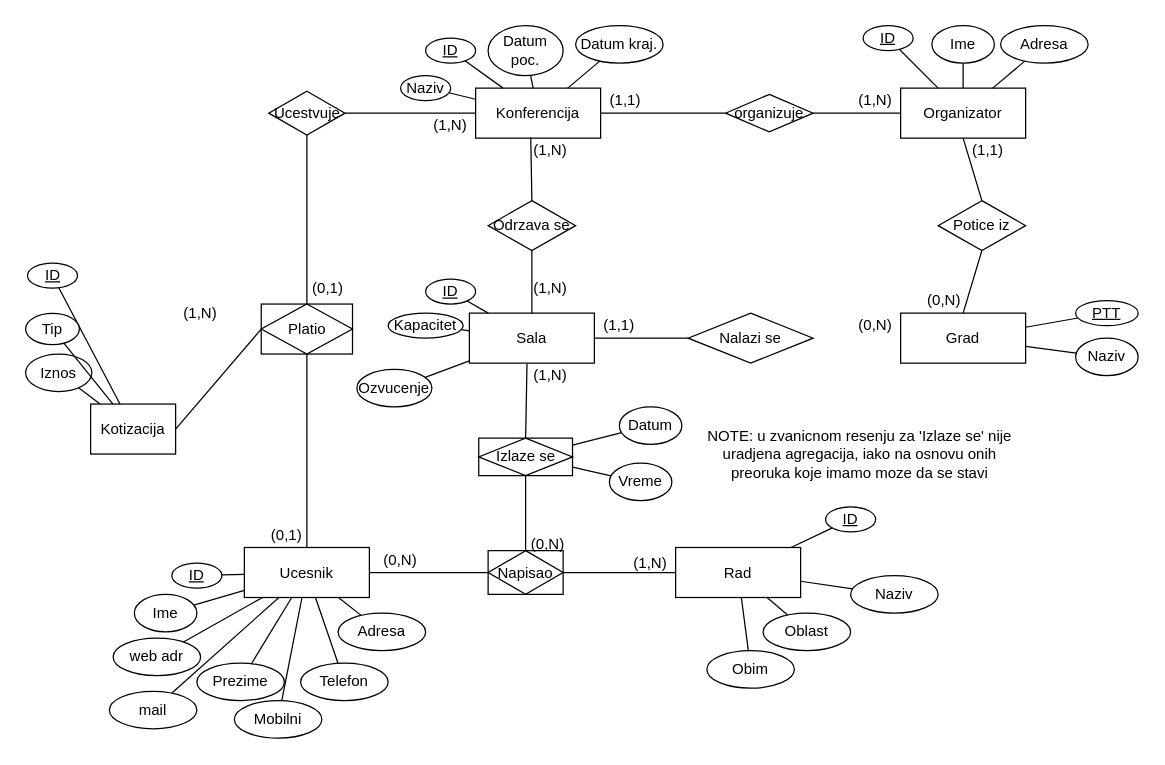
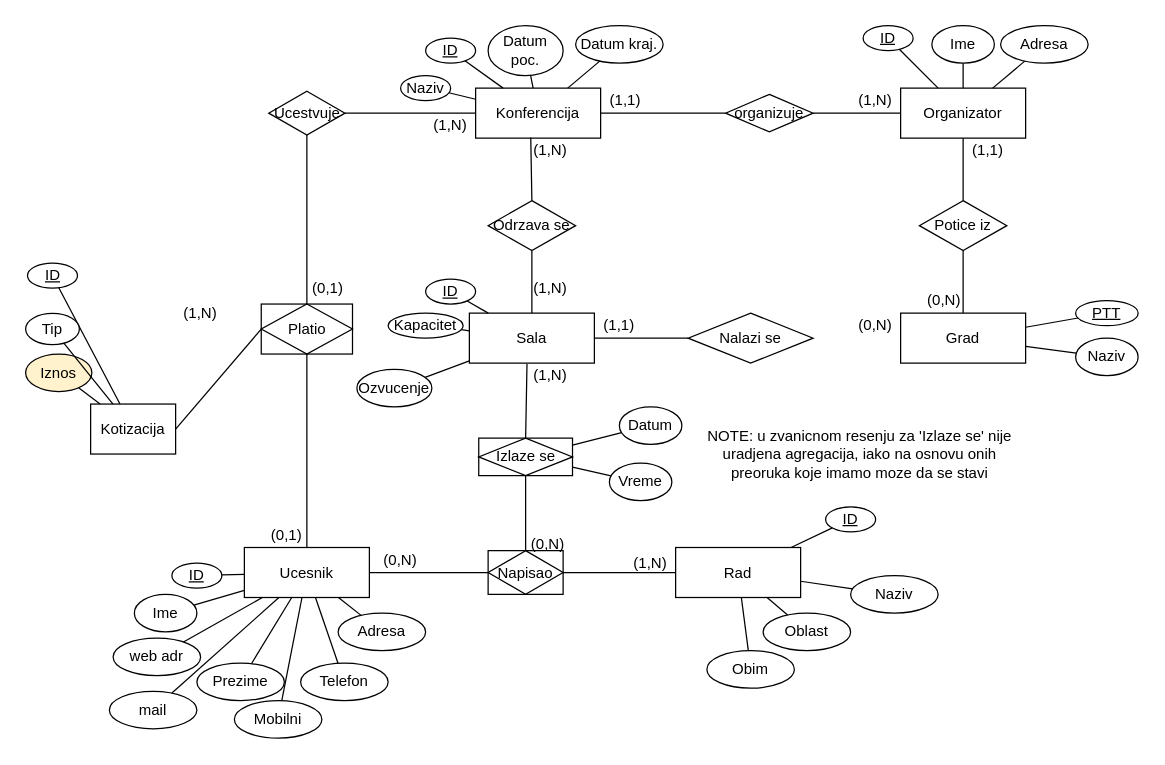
(982, 226) -> (963, 226)
(59, 373) -> (59, 373)
